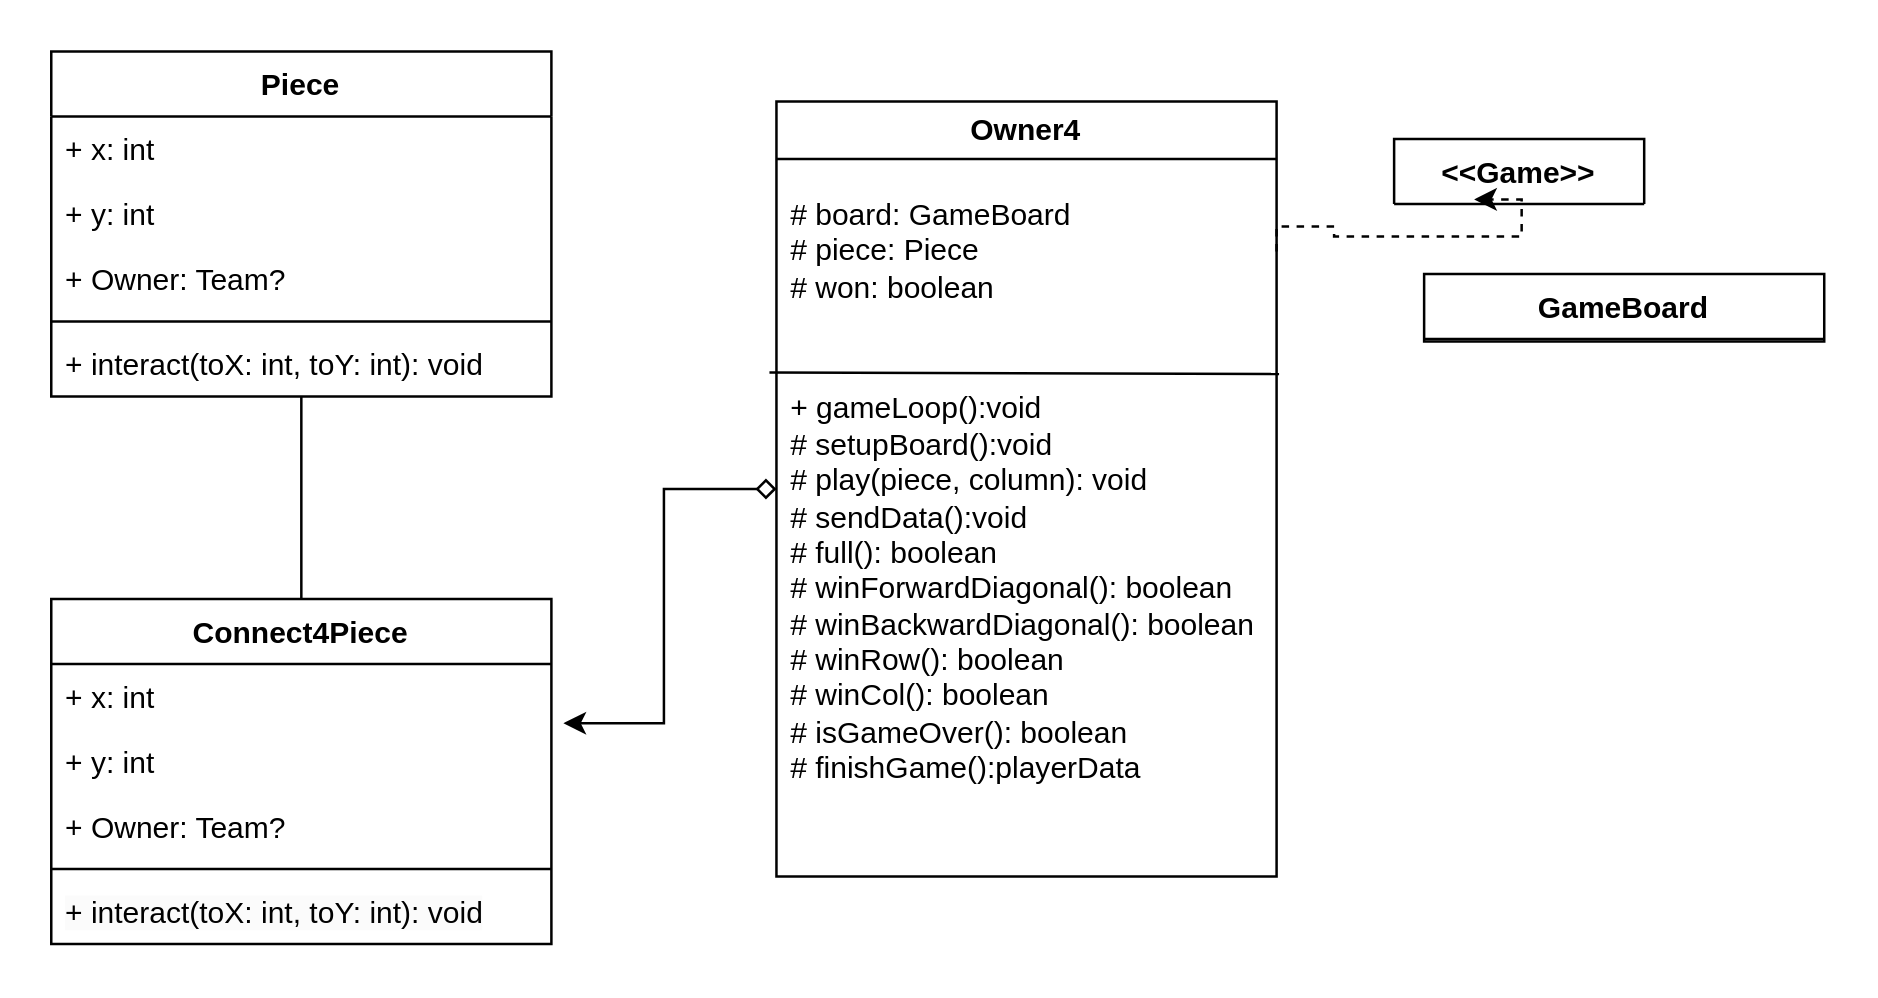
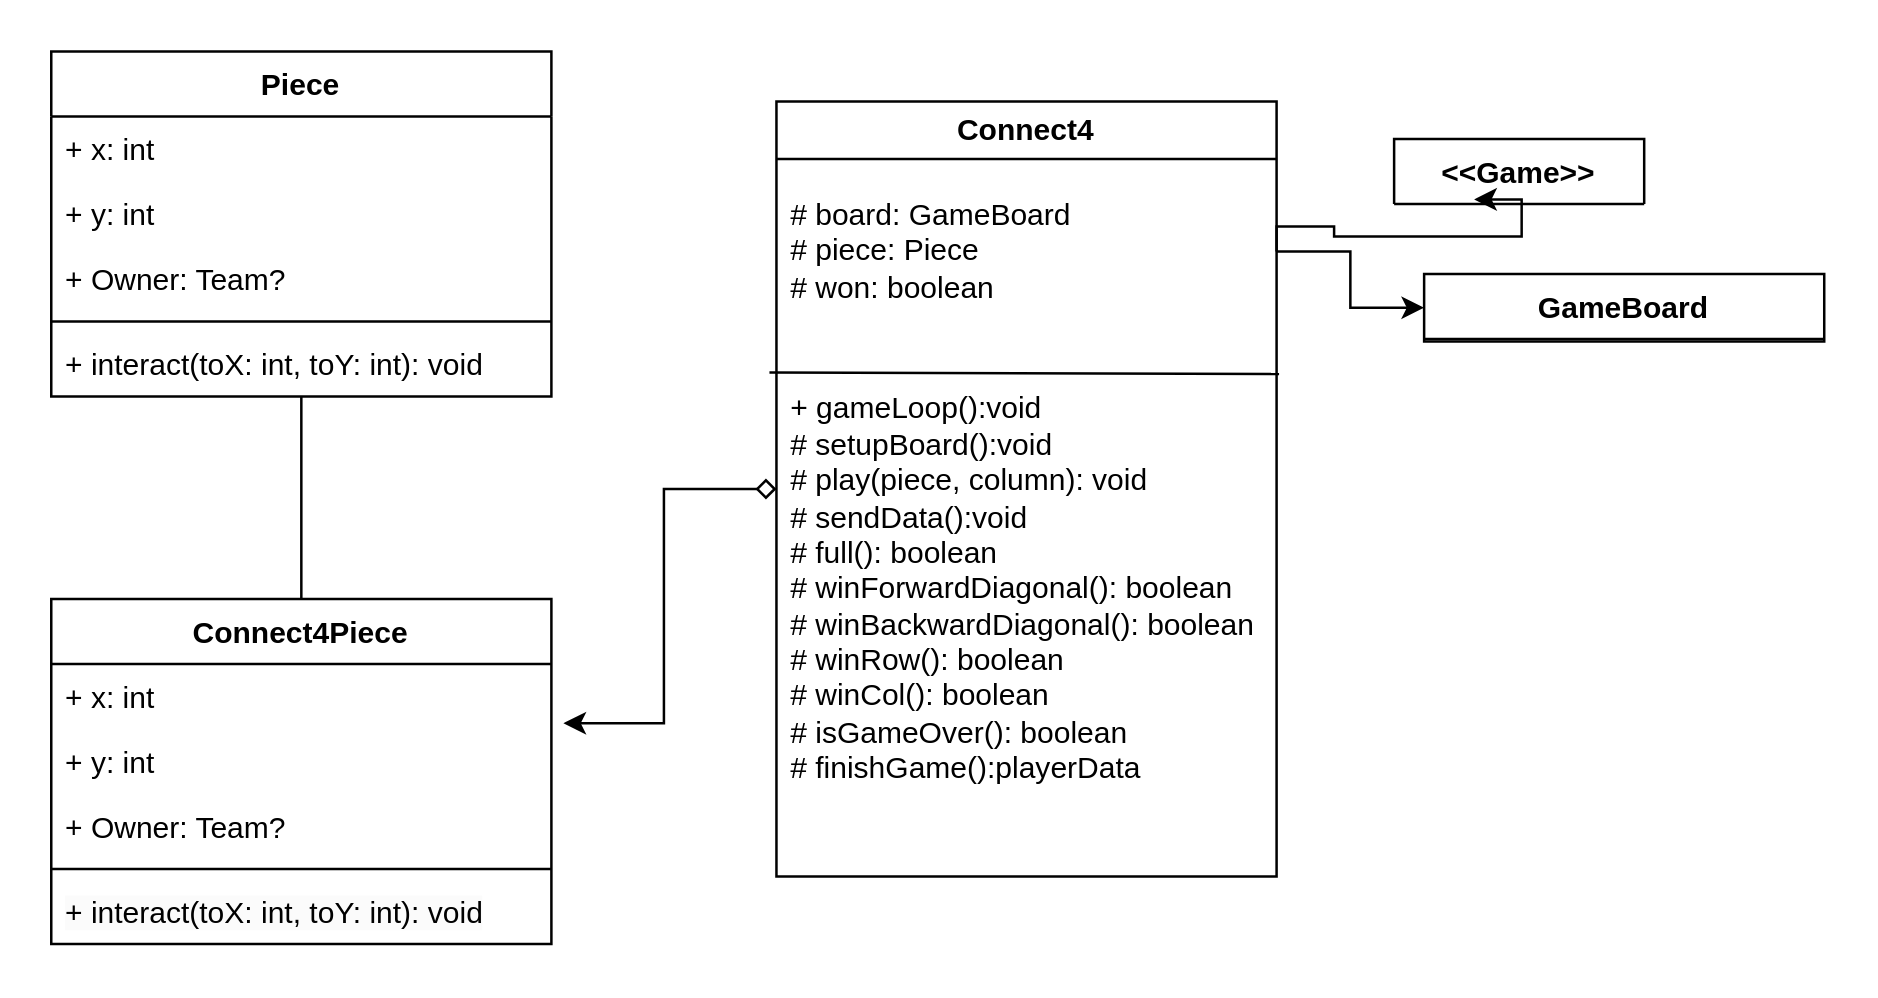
(1026, 131) -> (1026, 131)
(1408, 236) -> (1408, 236)
none -> (1350, 273)
